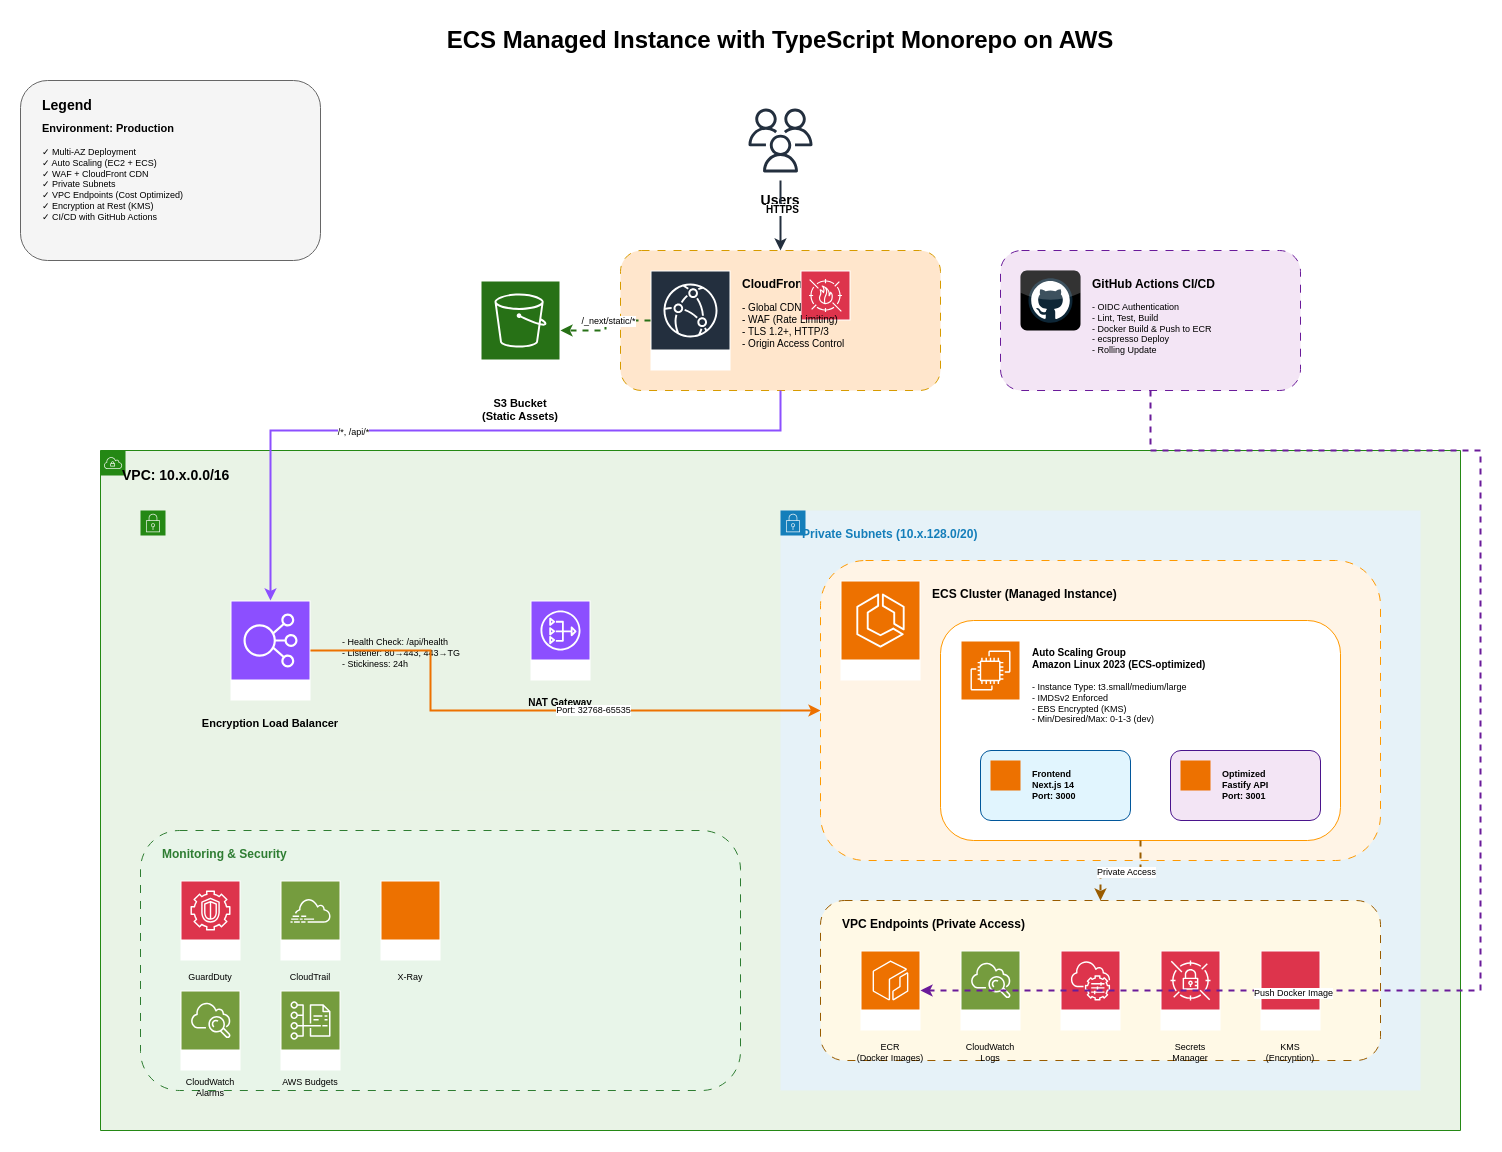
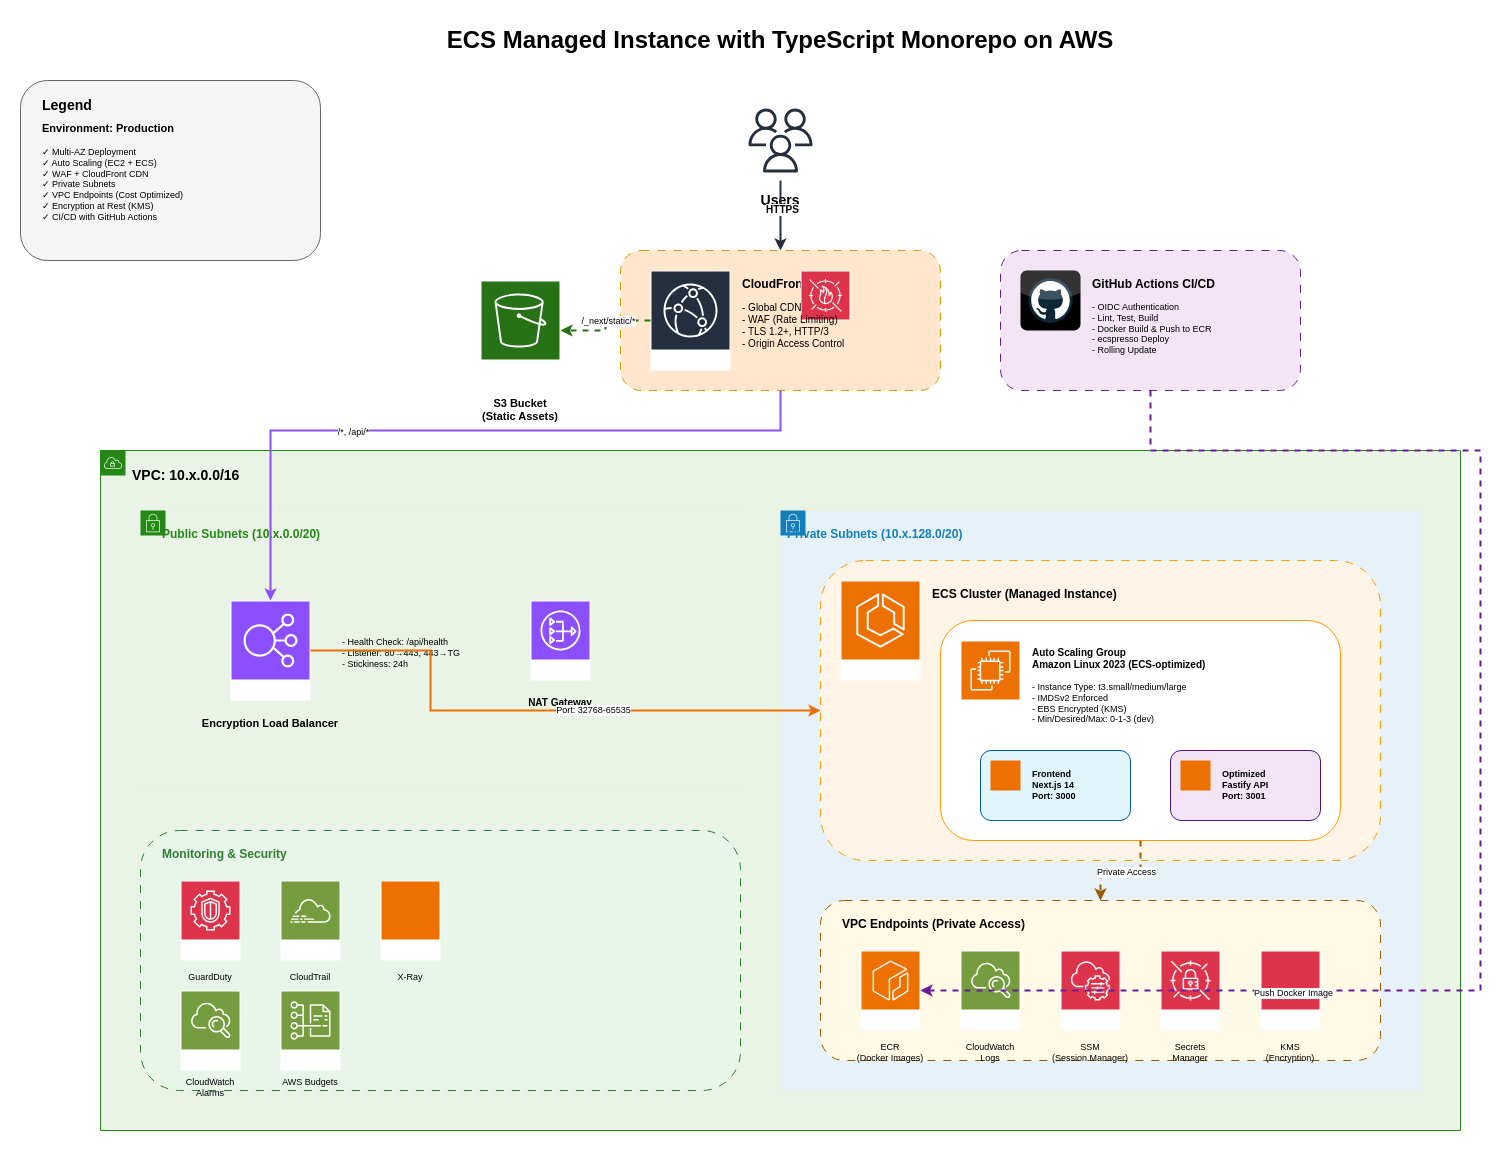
(221, 473) -> (231, 473)
none -> (286, 531)
(926, 531) -> (911, 531)
none -> (1091, 1046)
